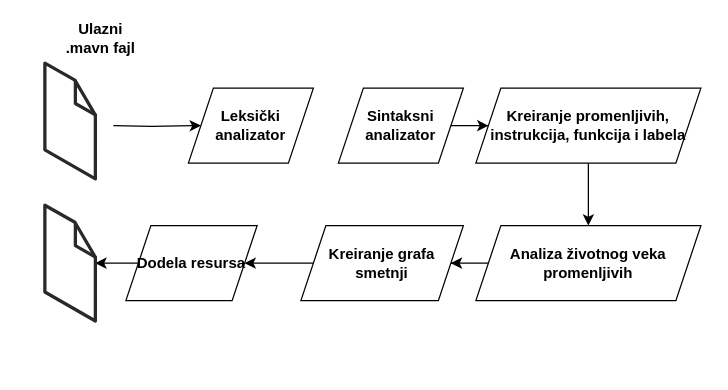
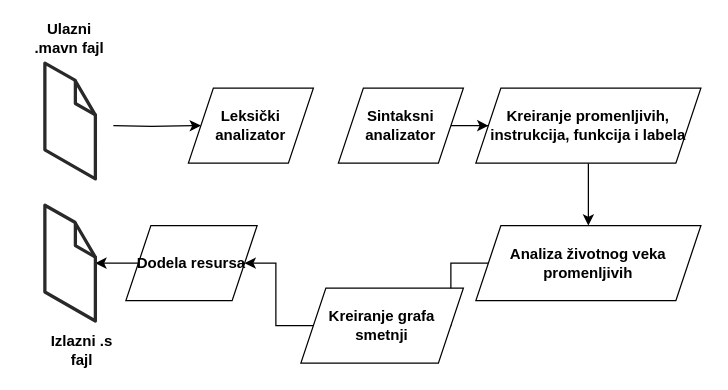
(101, 38) -> (70, 38)
(382, 263) -> (382, 326)
none -> (82, 351)
